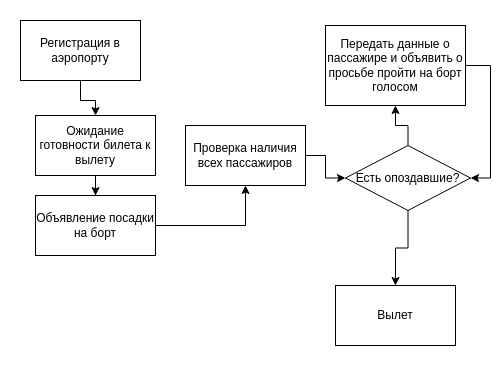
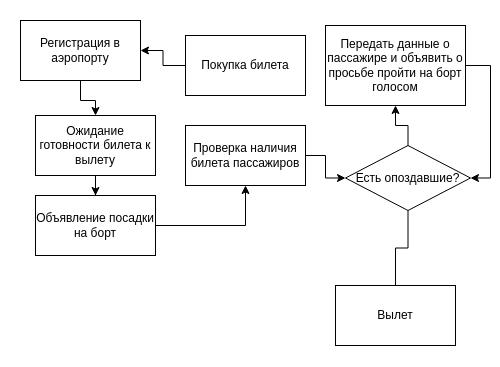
none -> (163, 62)
none -> (246, 66)
(246, 156) -> (246, 156)
(396, 277) -> (396, 279)
